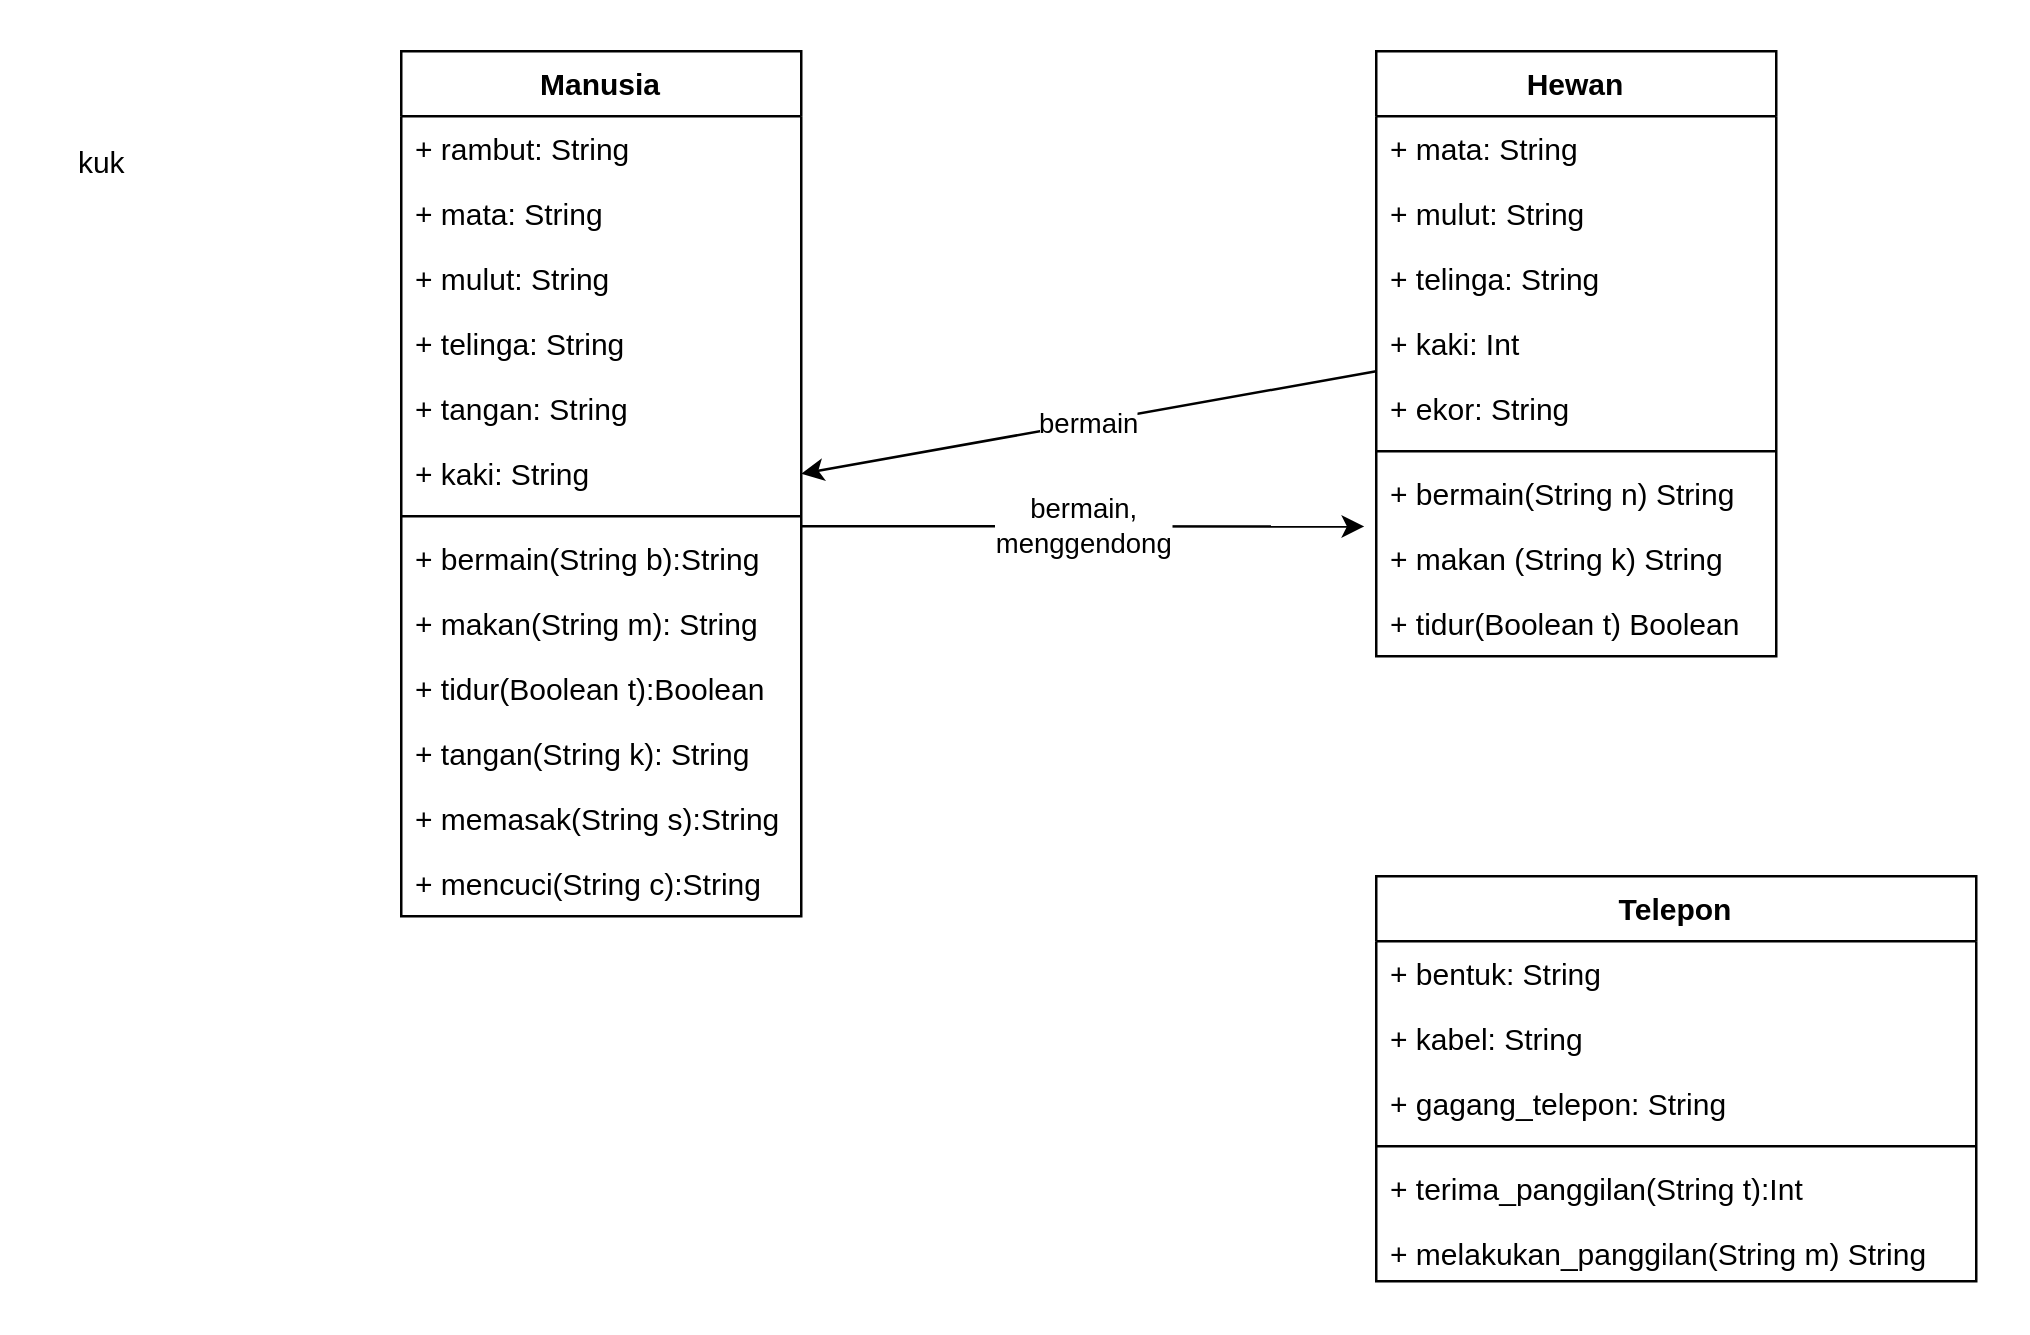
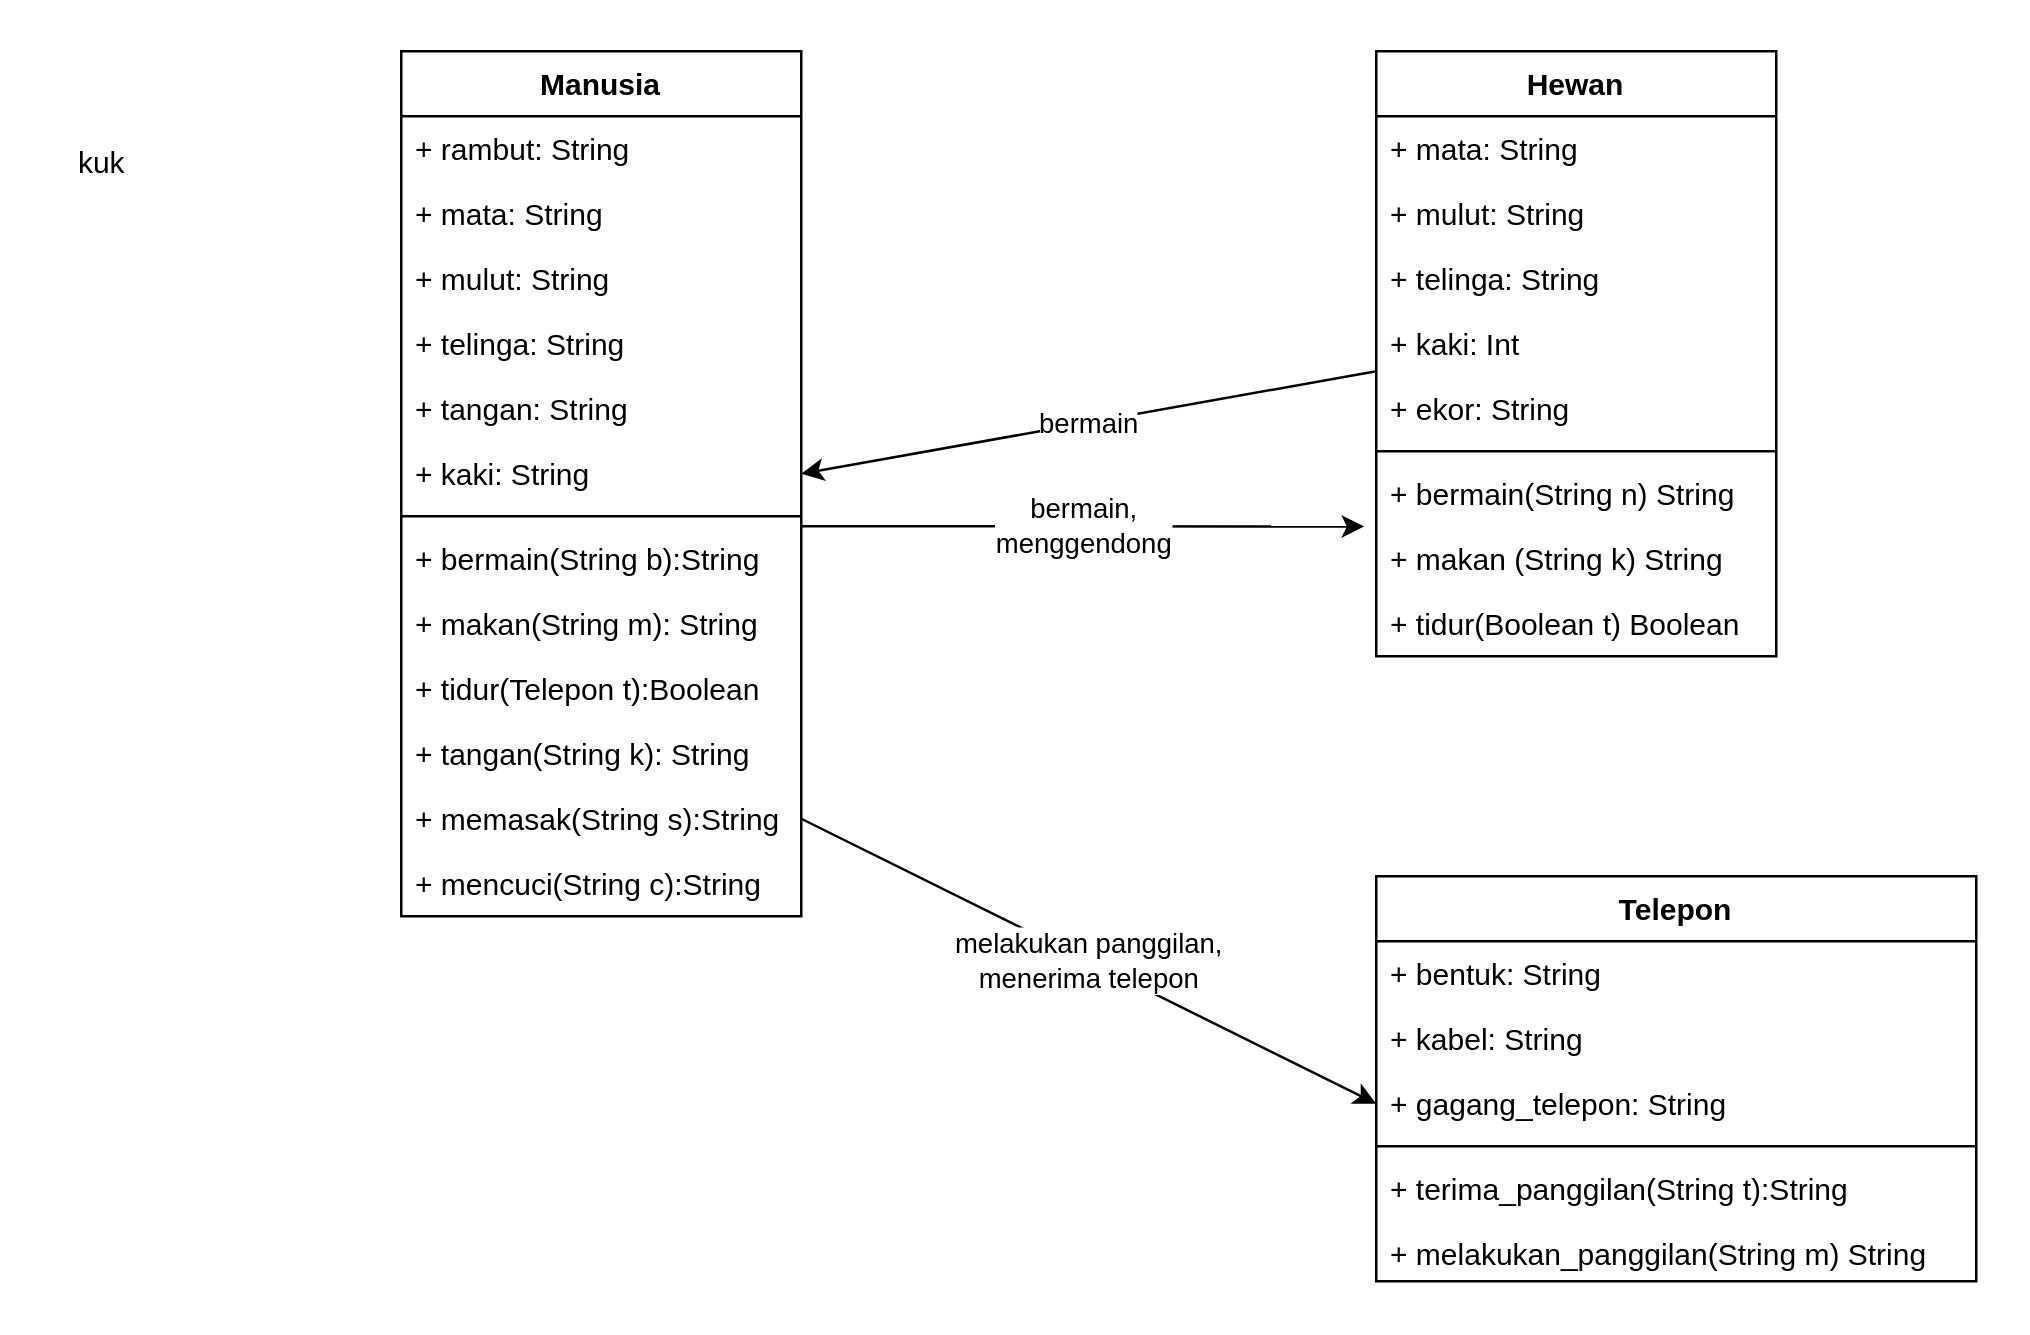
(610, 690) -> (610, 690)
none -> (913, 874)
(1632, 1190) -> (1653, 1190)
